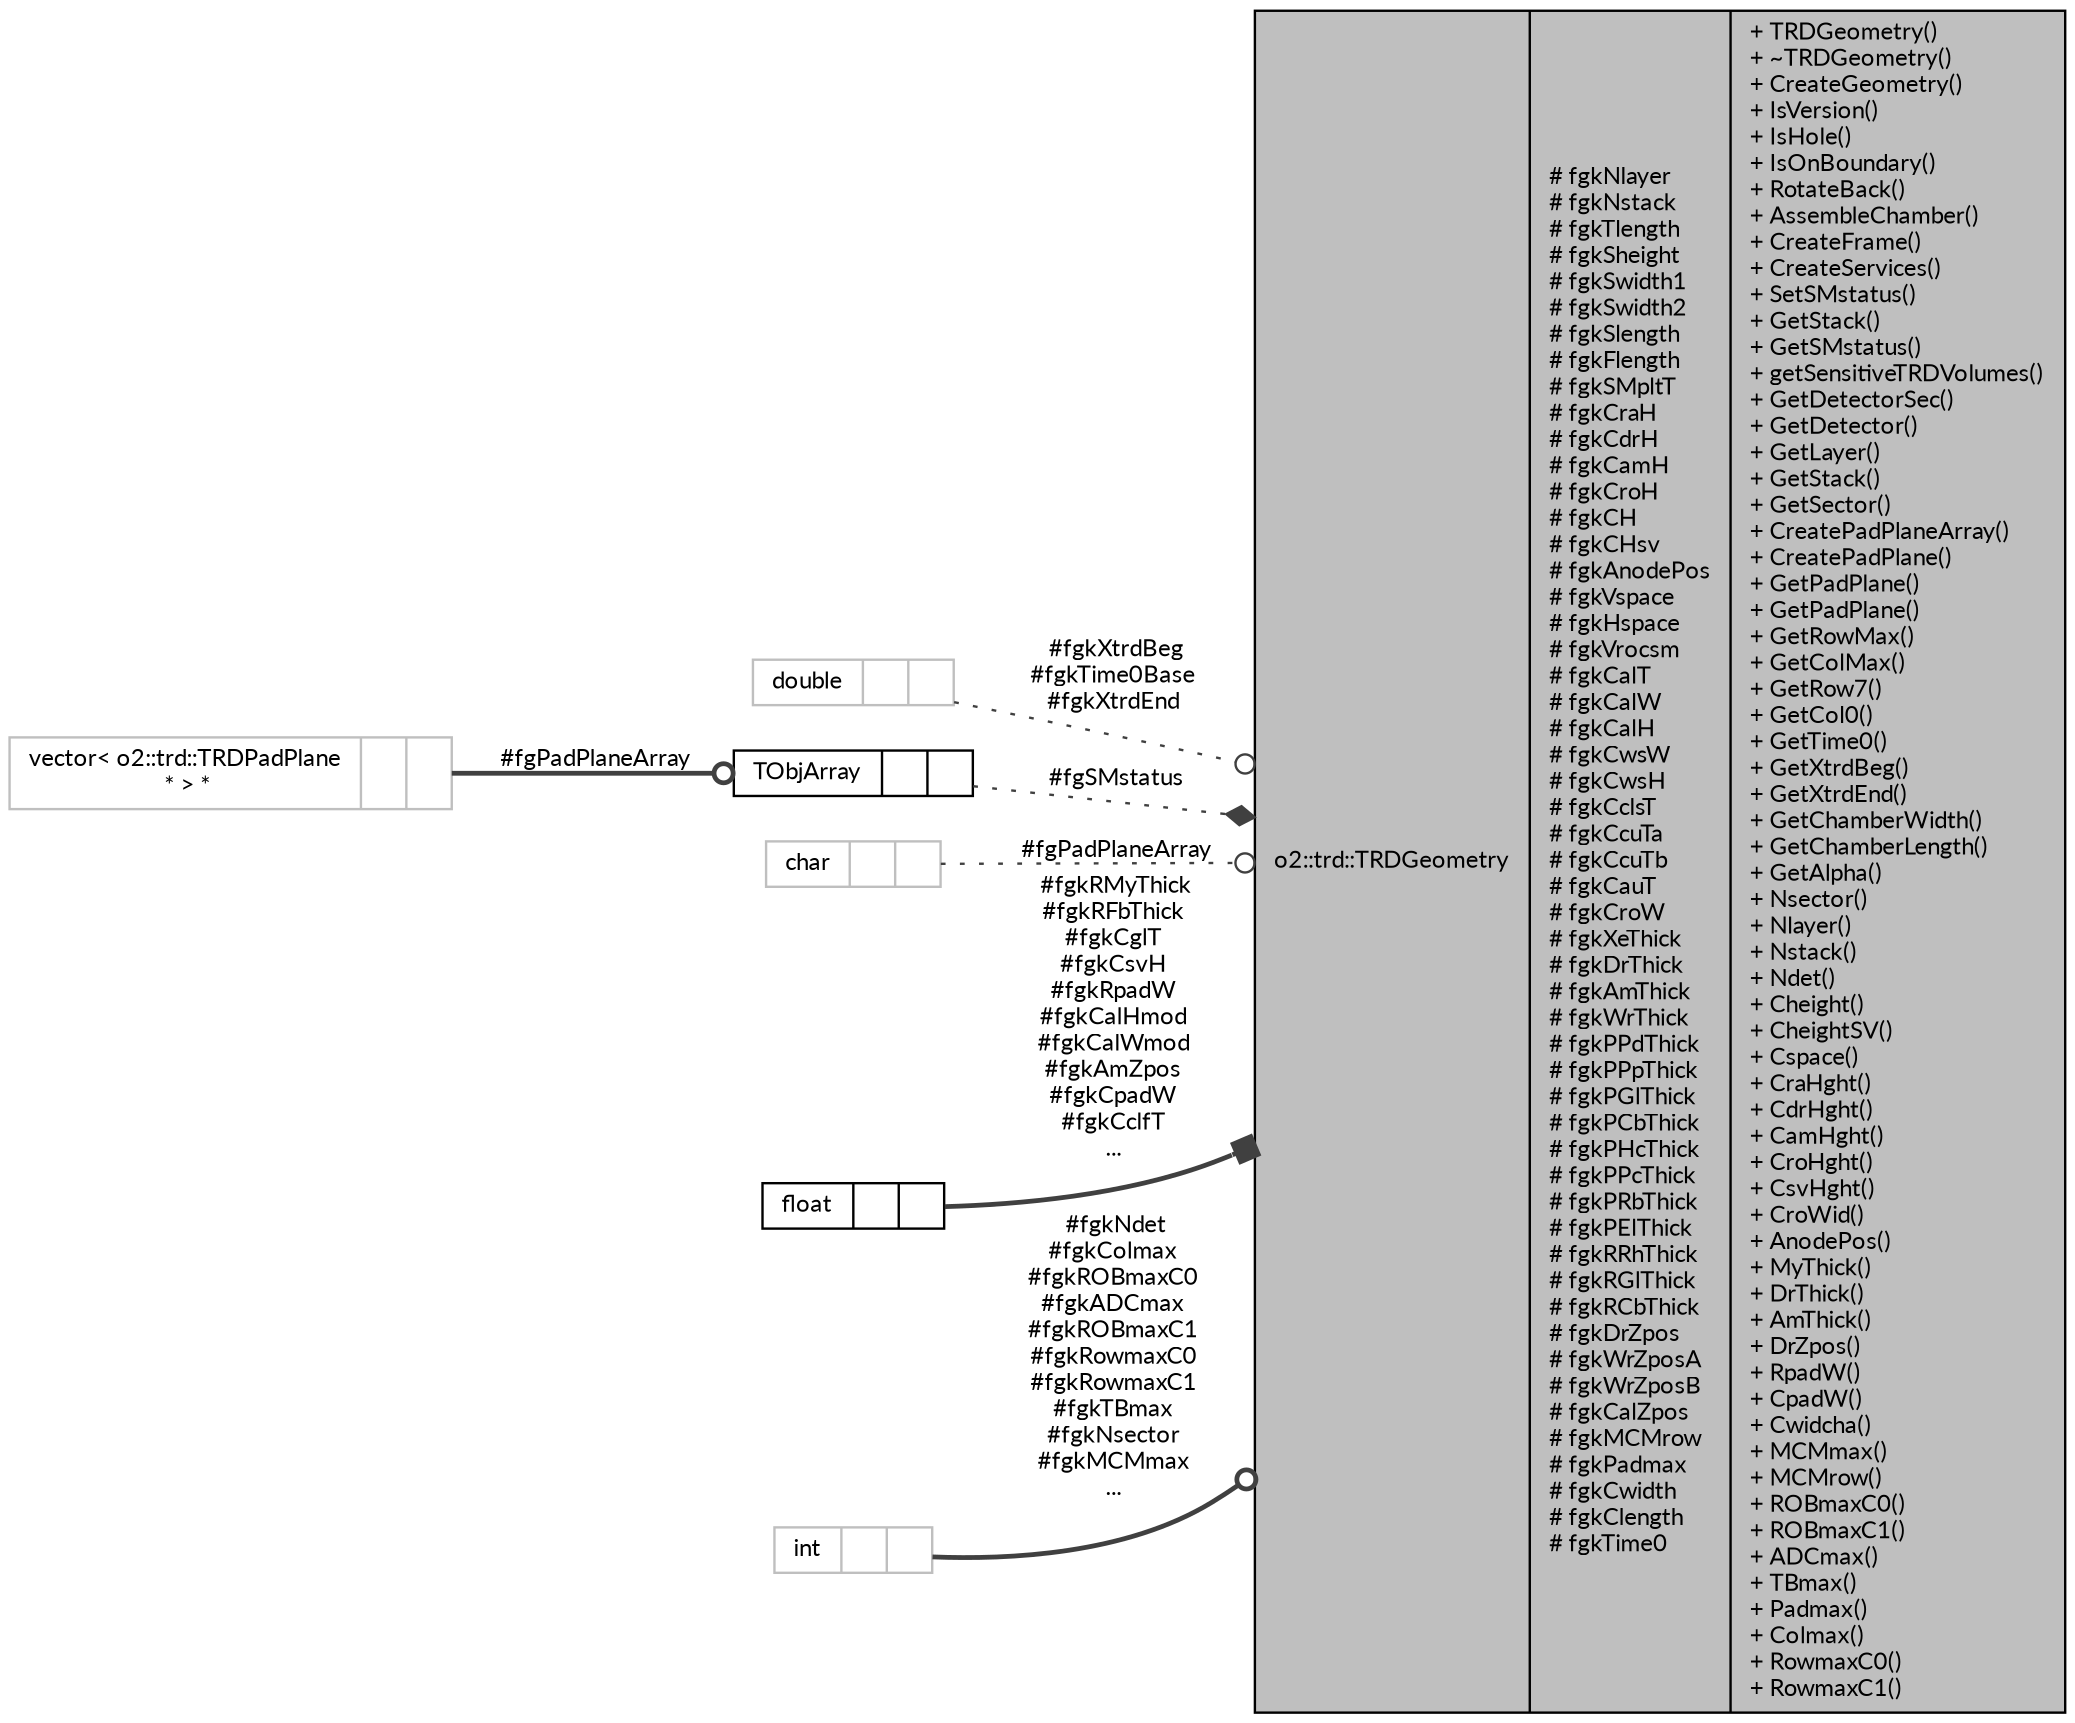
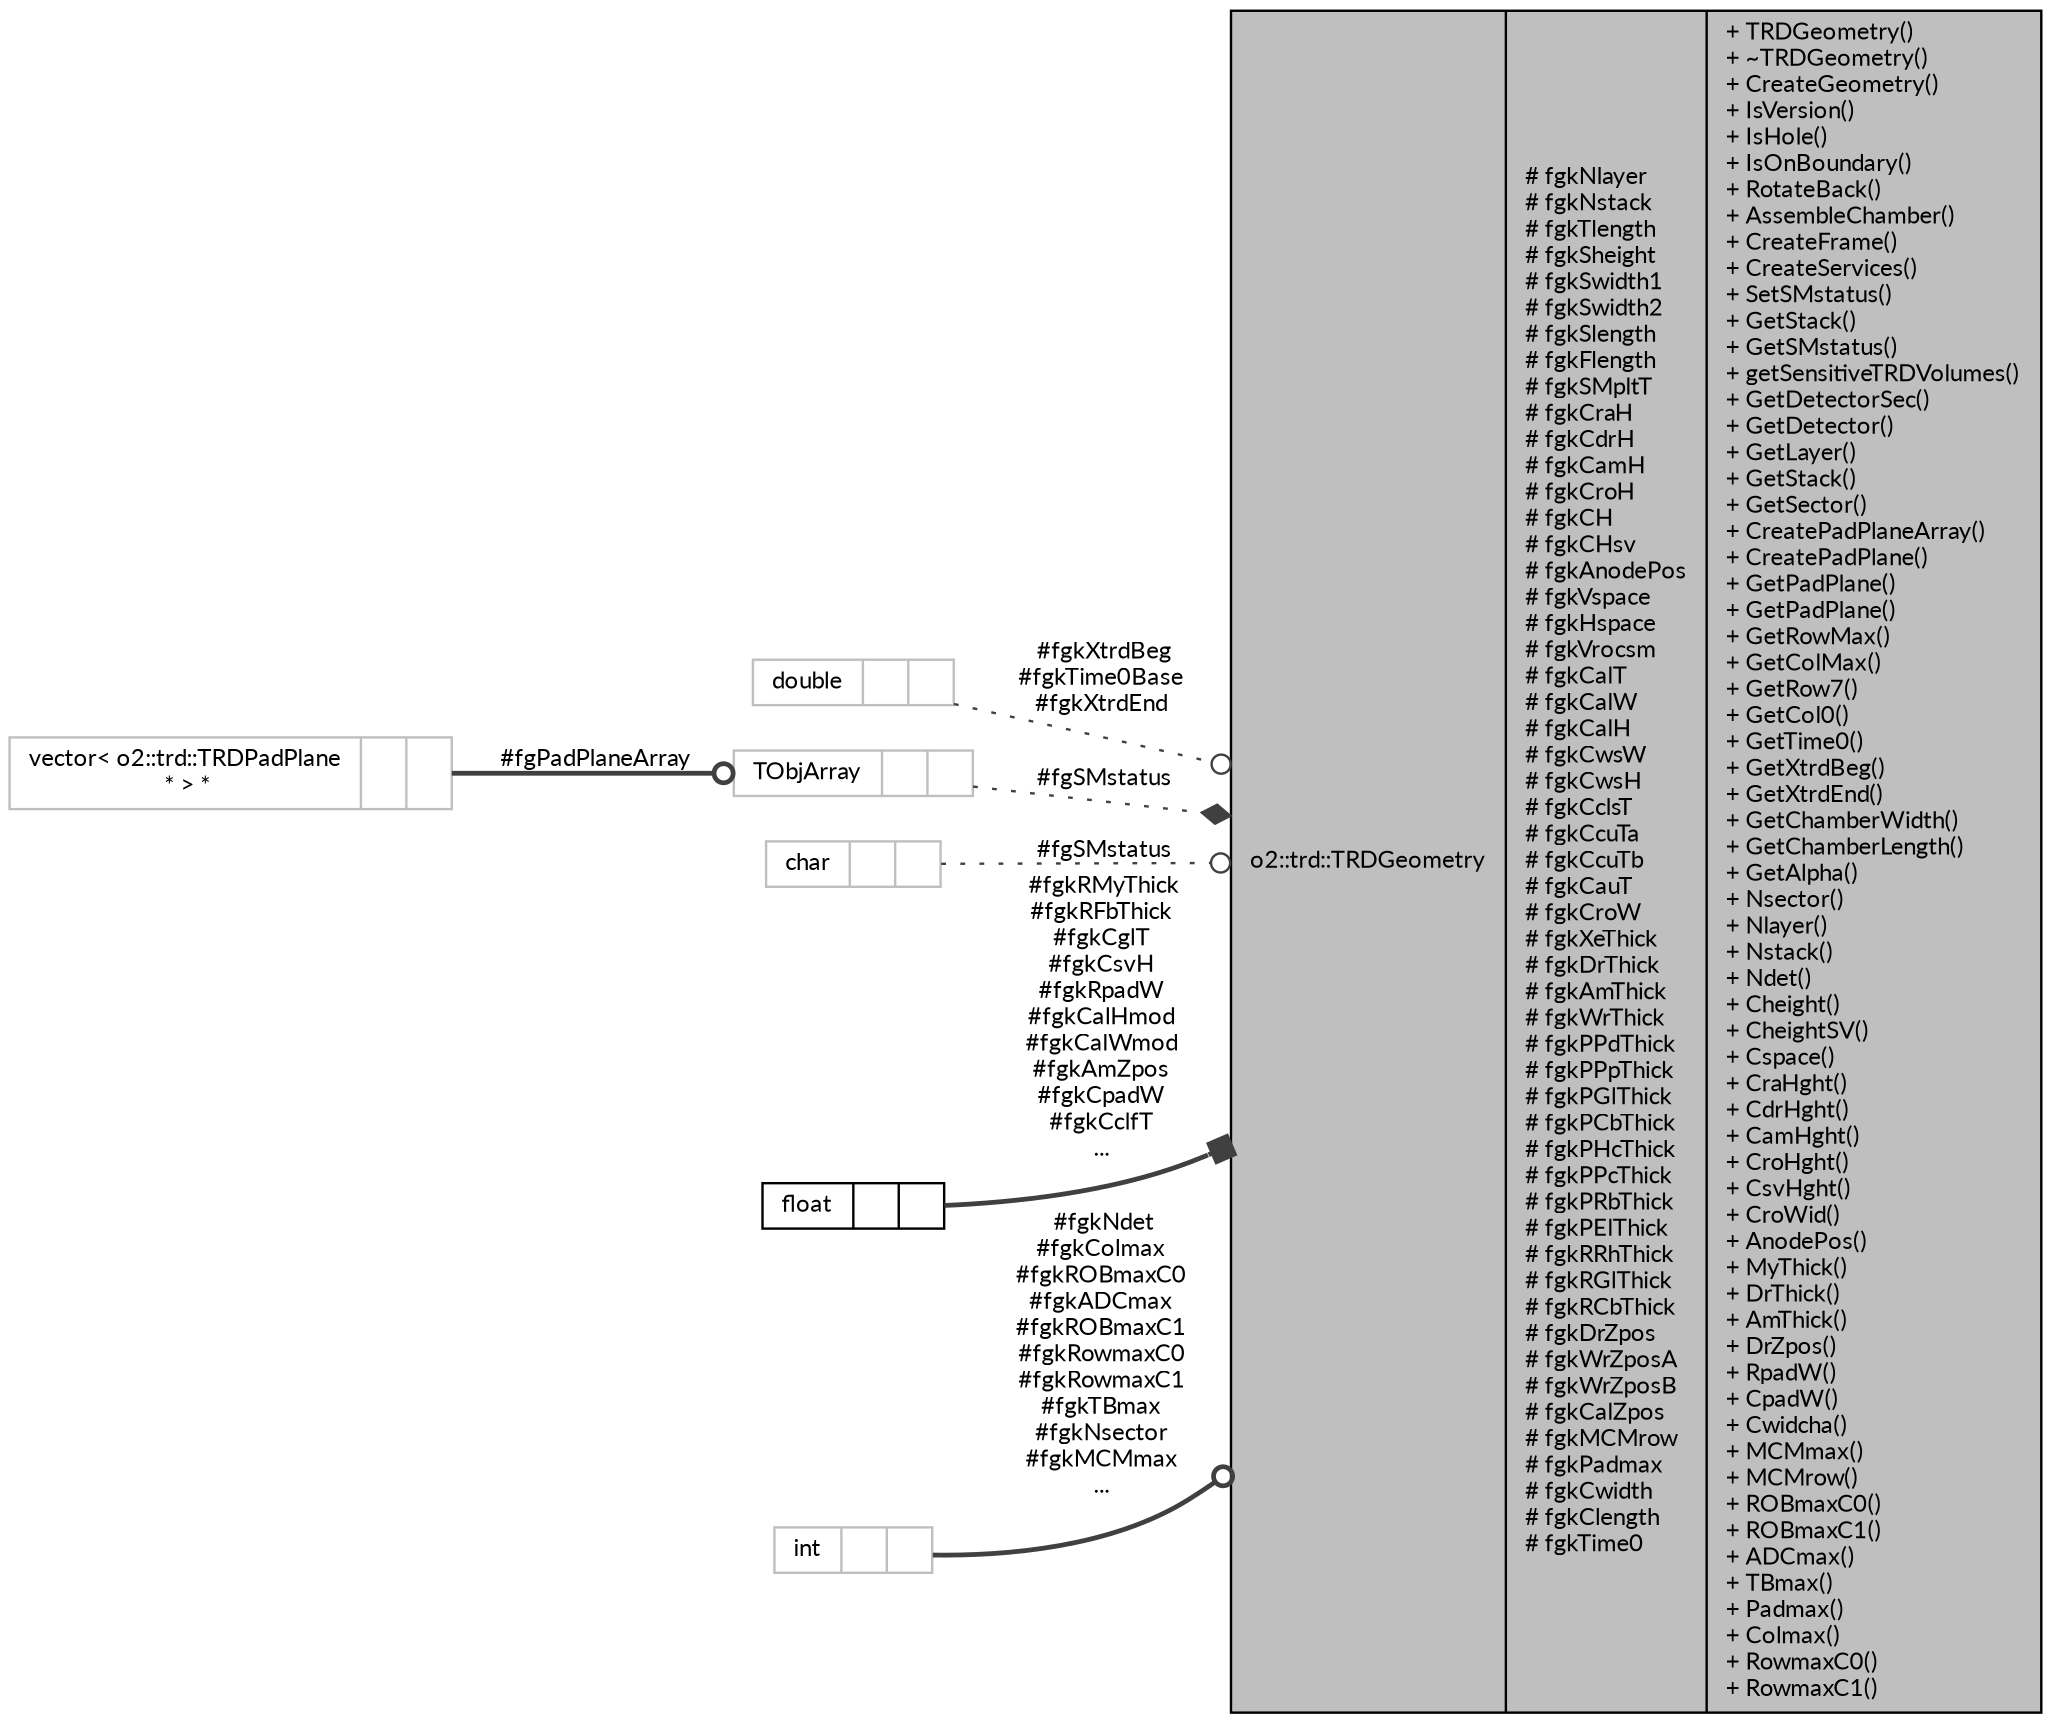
(853, 773) -> (853, 773)
(1114, 851) -> (1102, 851)
